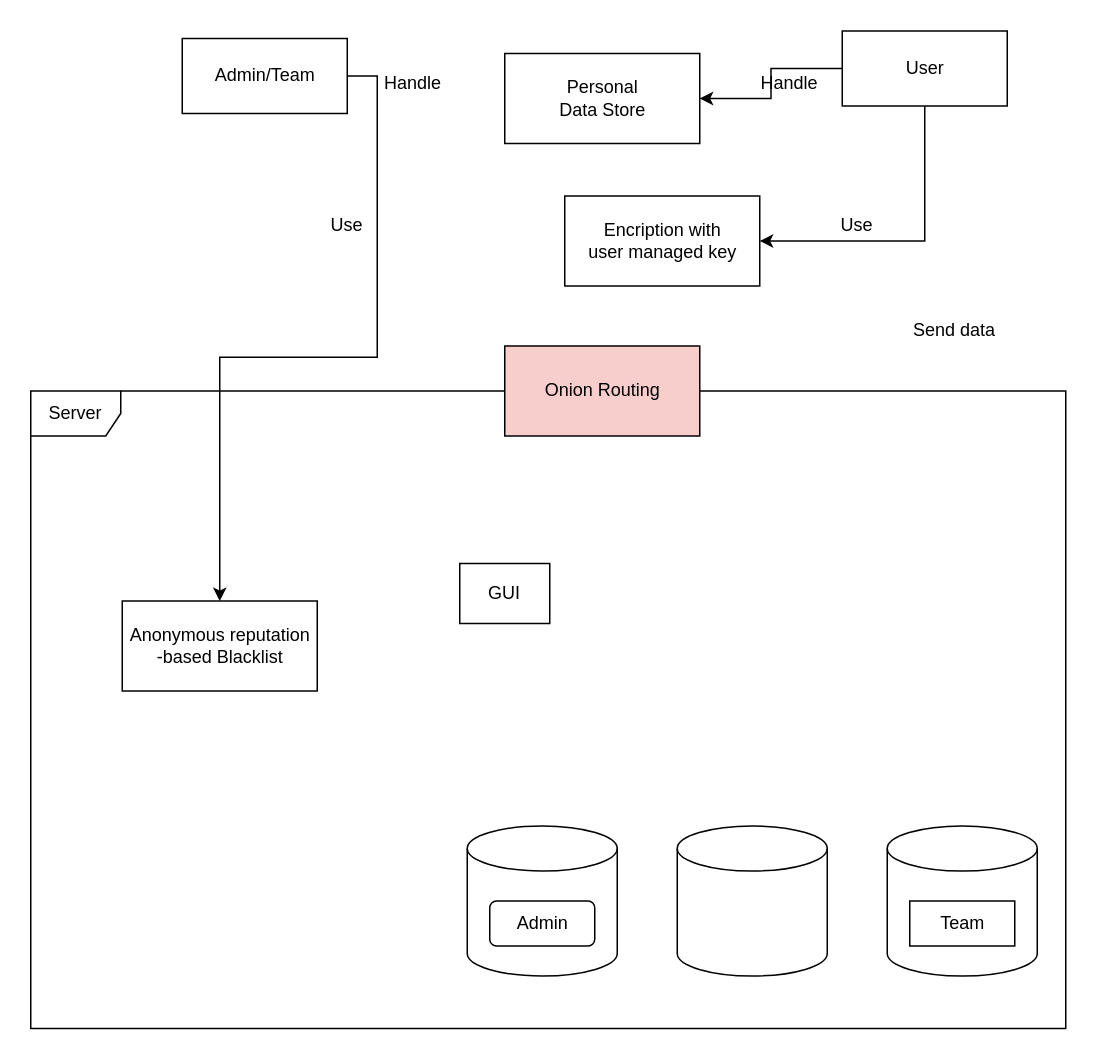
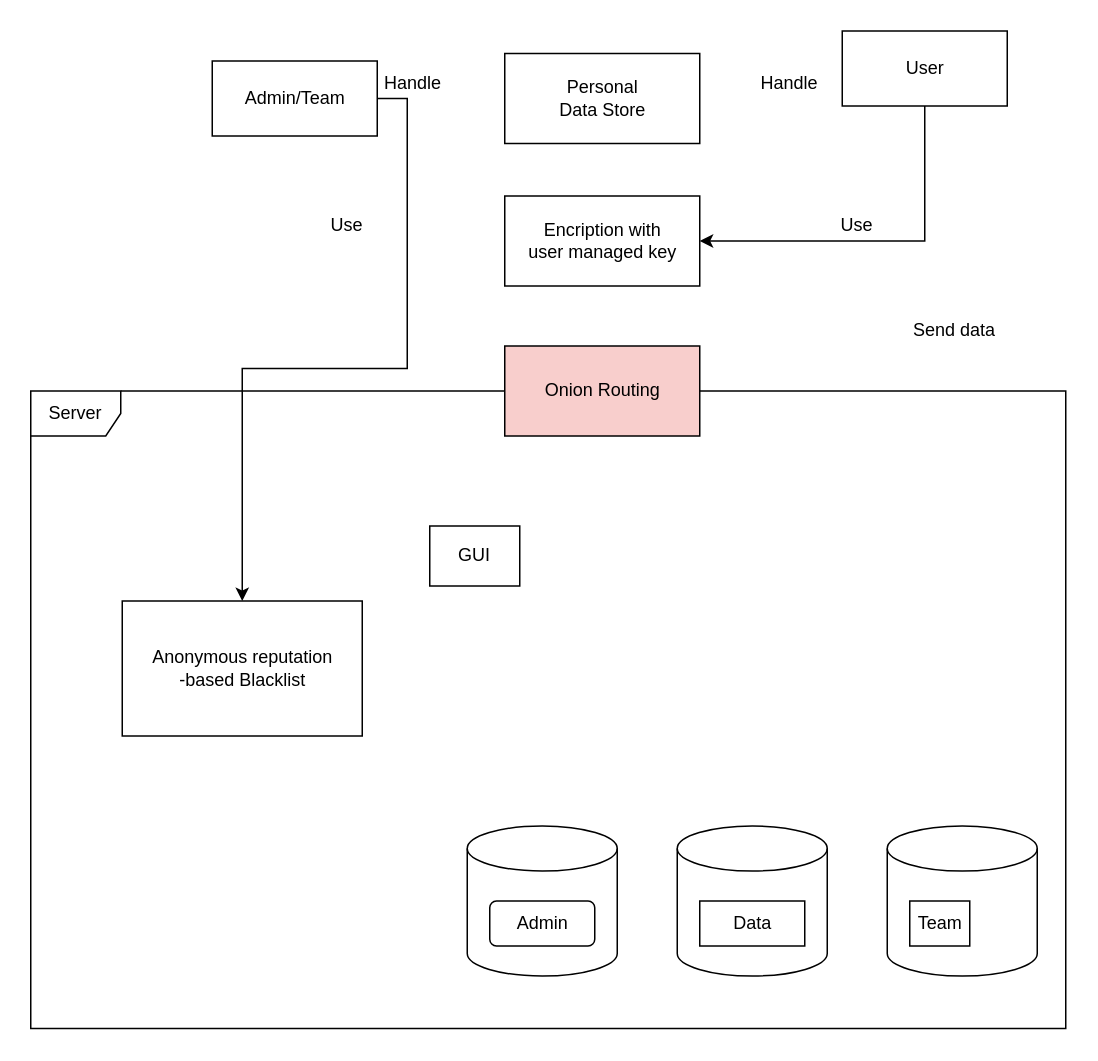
(802, 68) -> none
(265, 76) -> (295, 98)
(662, 241) -> (602, 241)
(505, 593) -> (475, 556)
(220, 646) -> (242, 668)
none -> (752, 923)
(962, 923) -> (940, 923)
